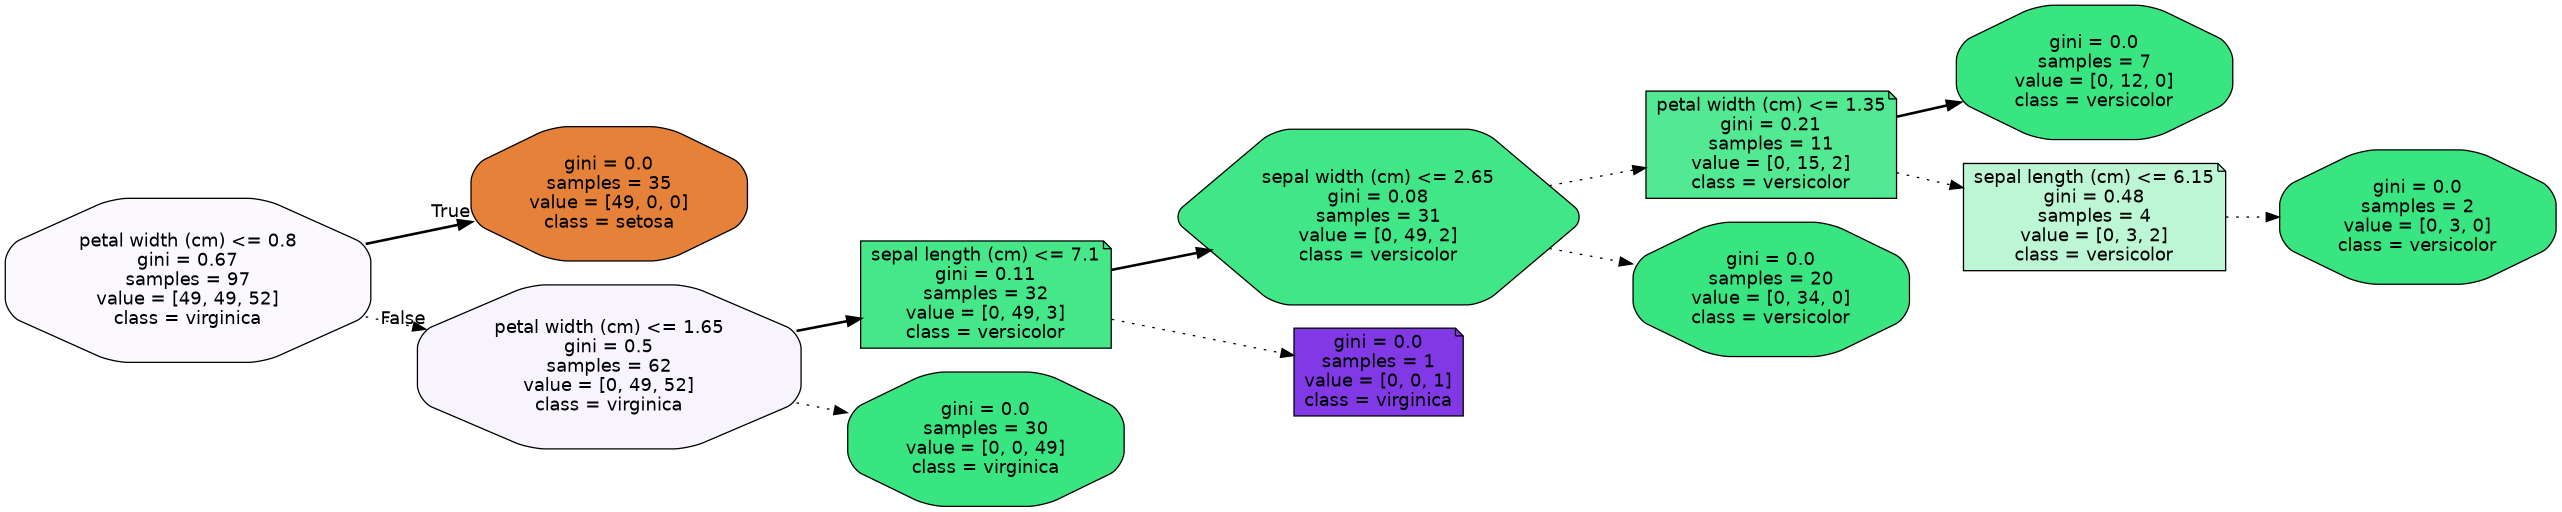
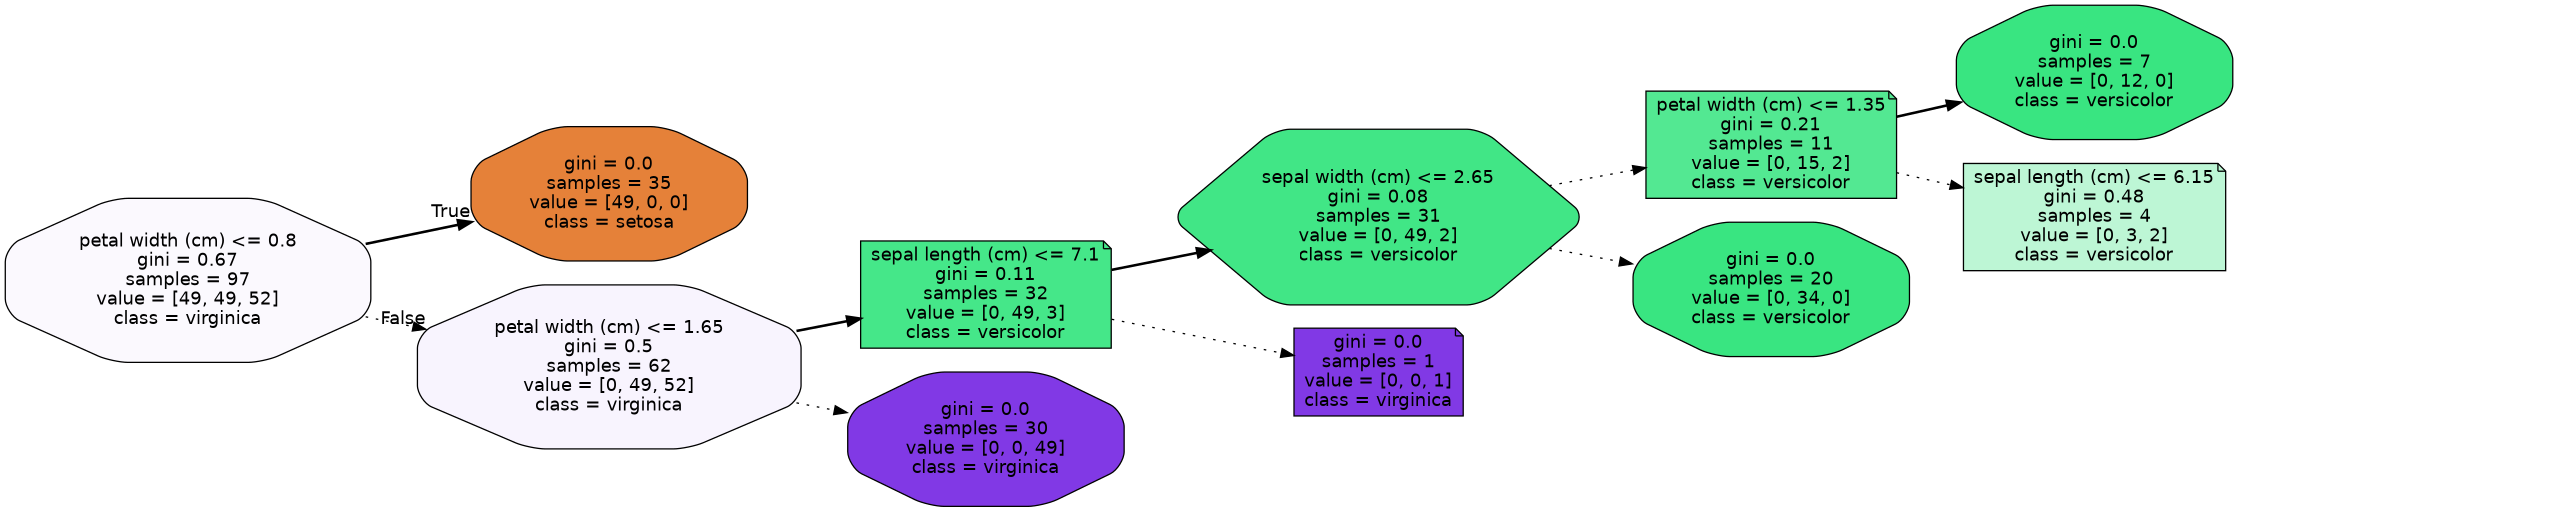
(2418, 217) -> none
(986, 439) -> (986, 439)
